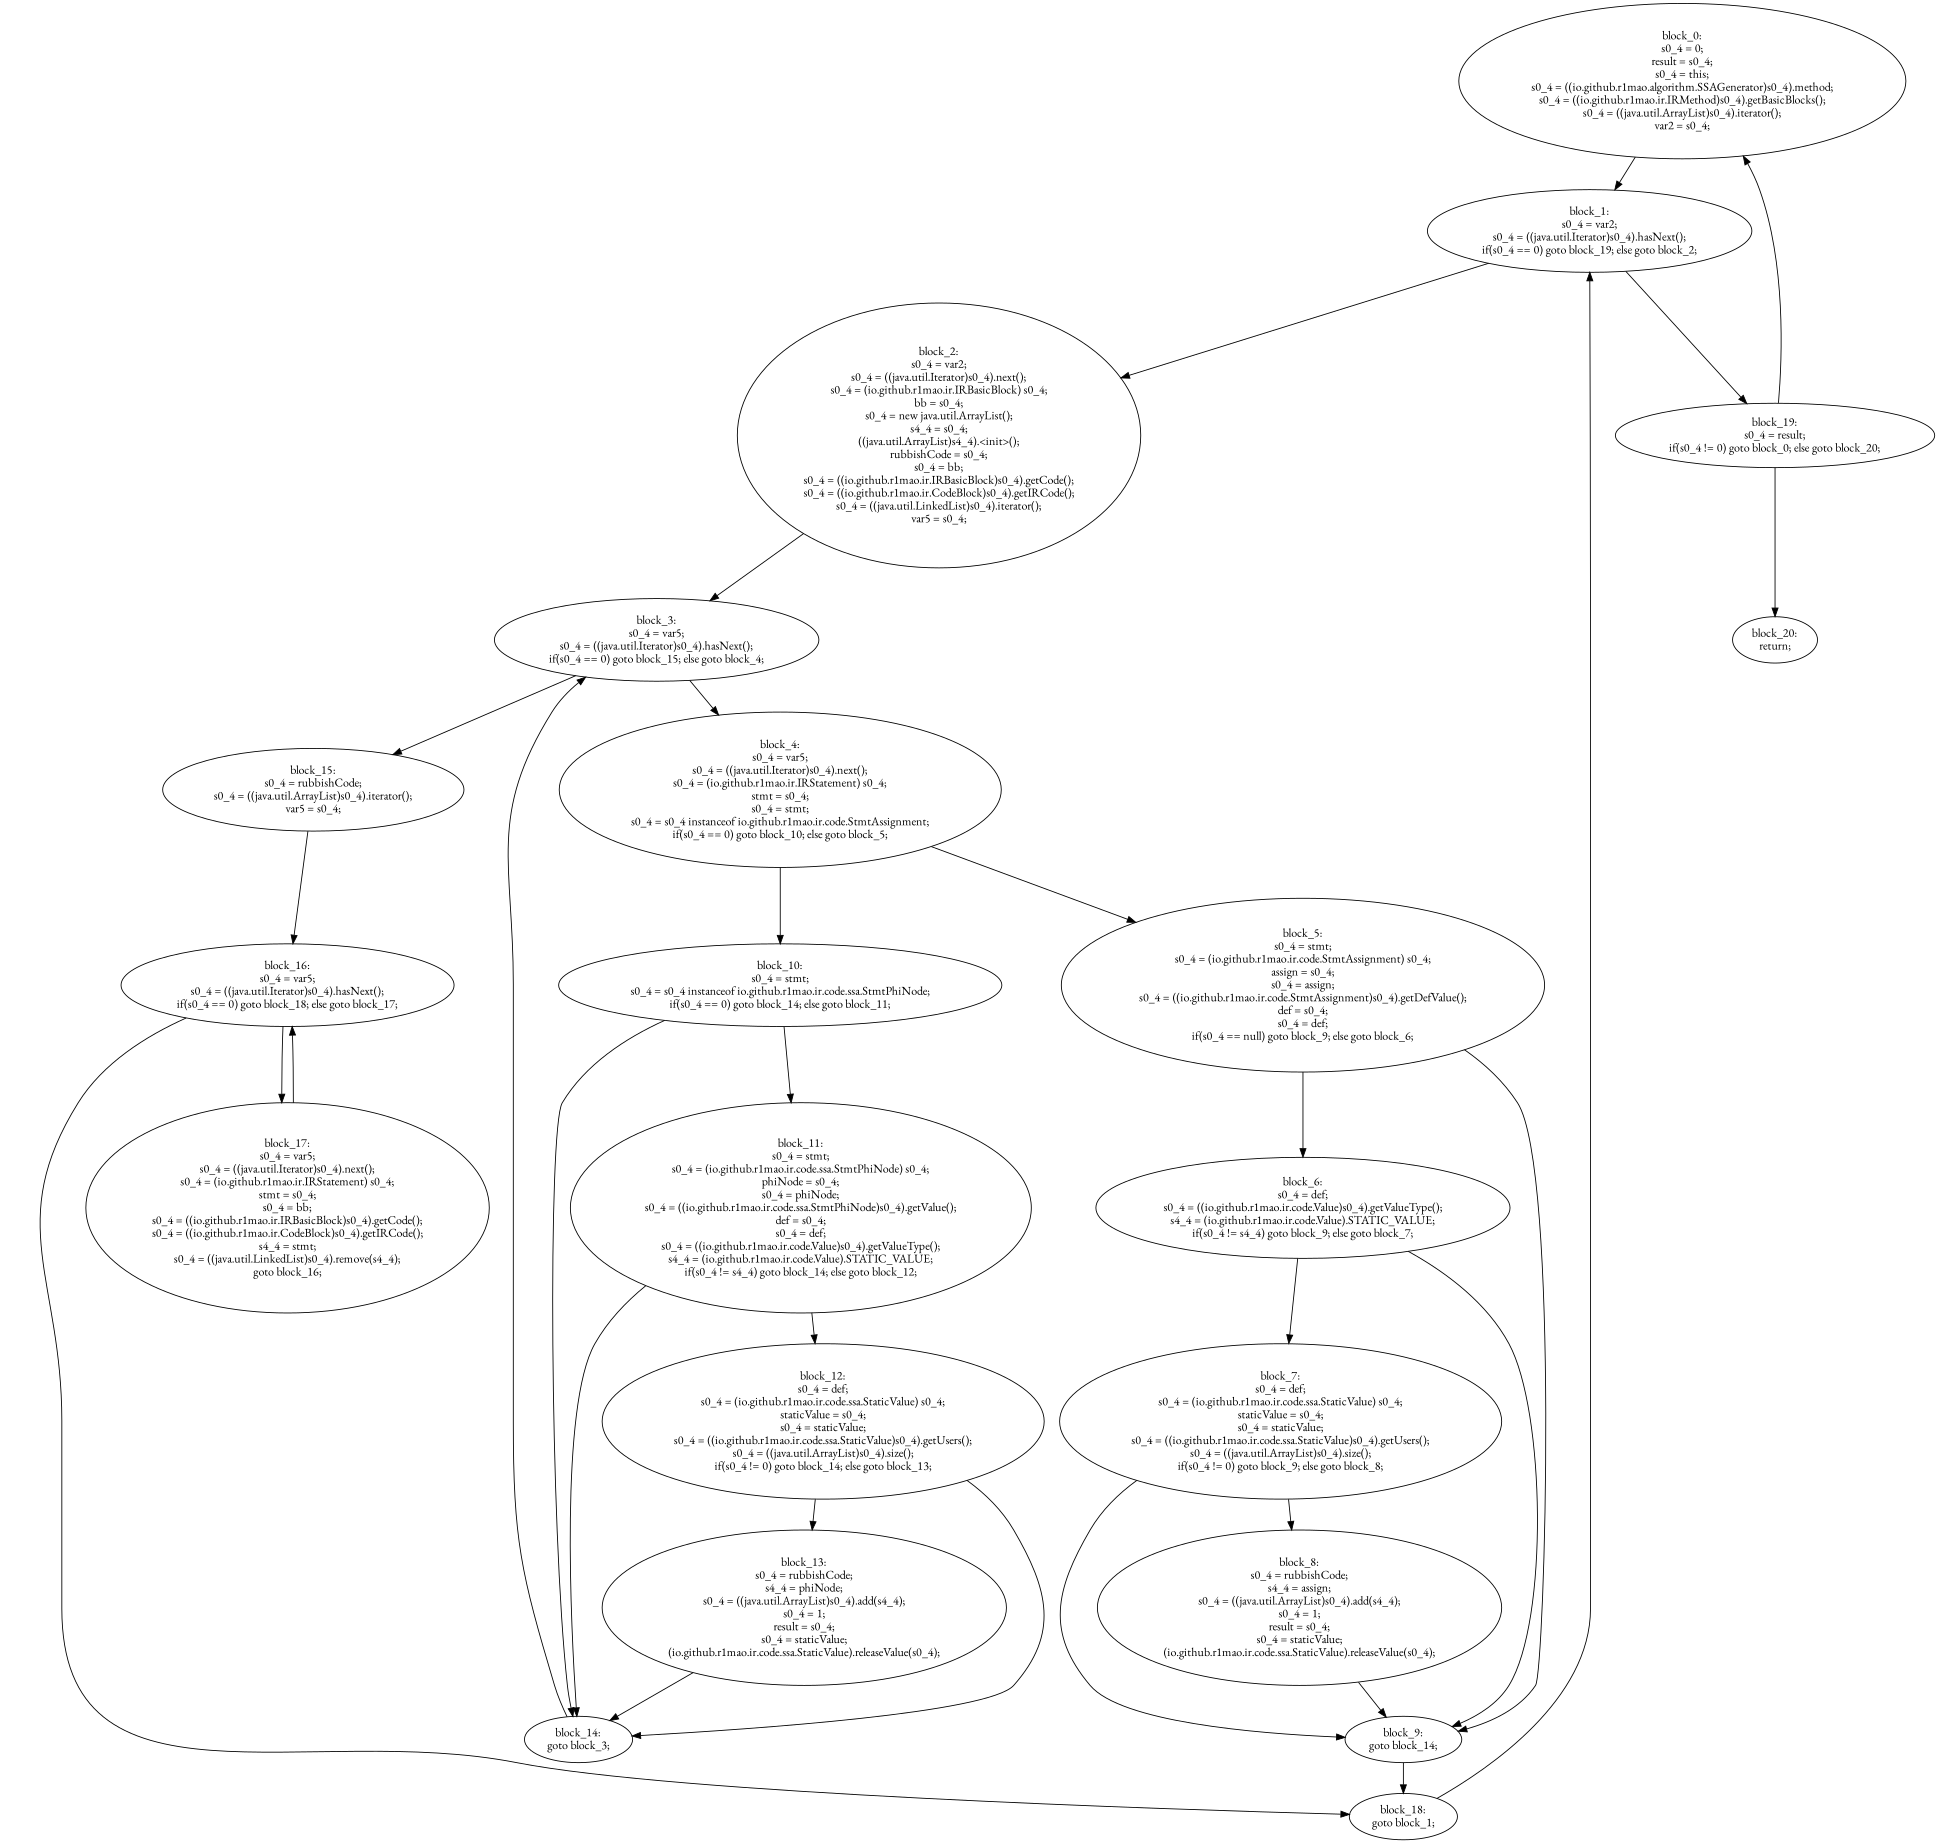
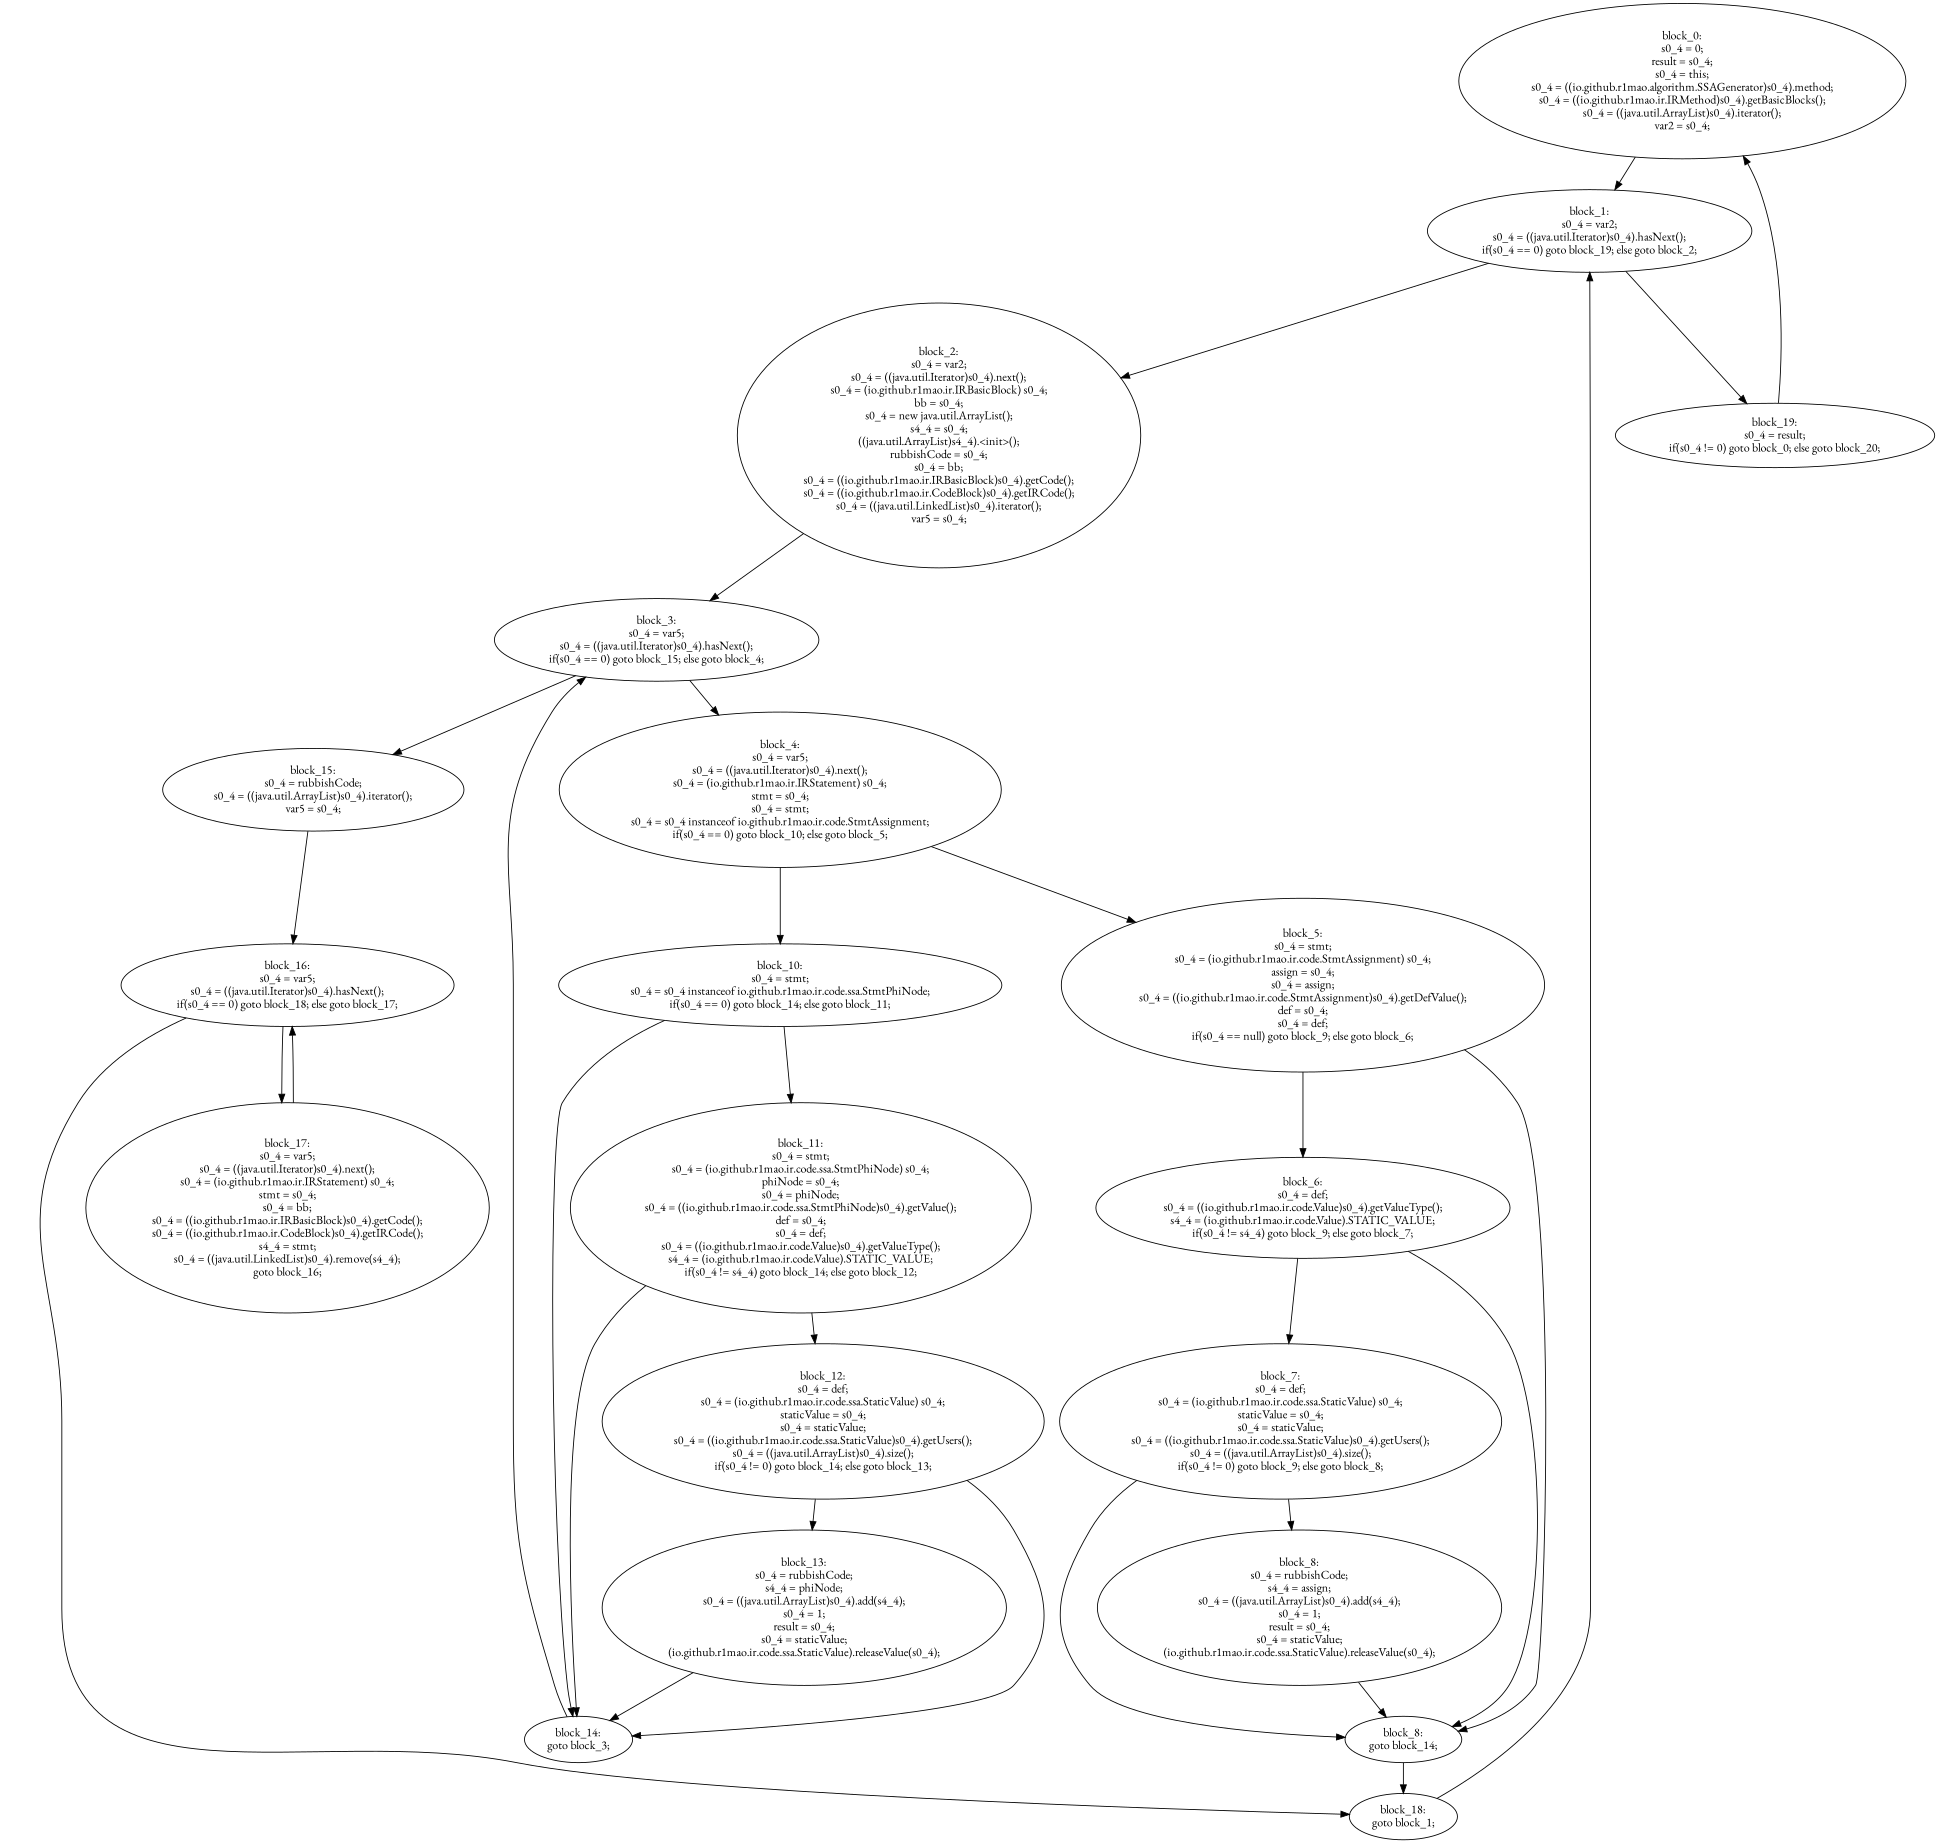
(1775, 640) -> none
(1403, 1739) -> (1403, 1739)
